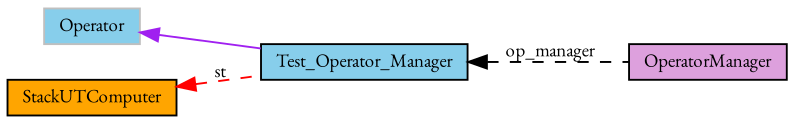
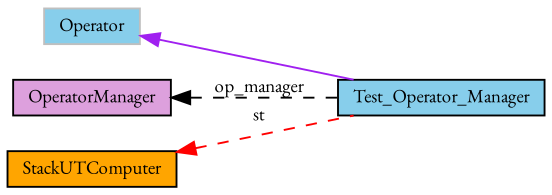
(558, 62) -> (264, 98)
